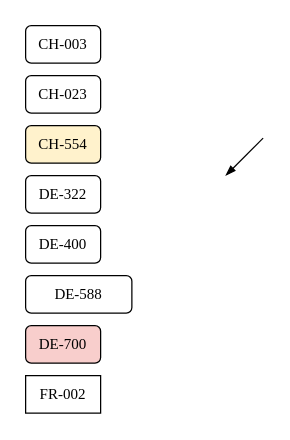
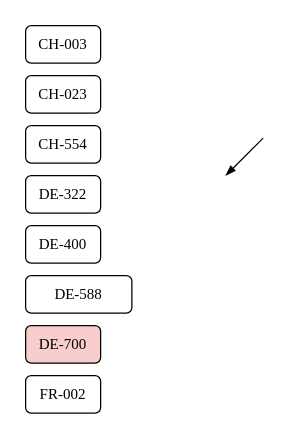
(63, 144) -> (63, 144)
(63, 394) -> (63, 394)
